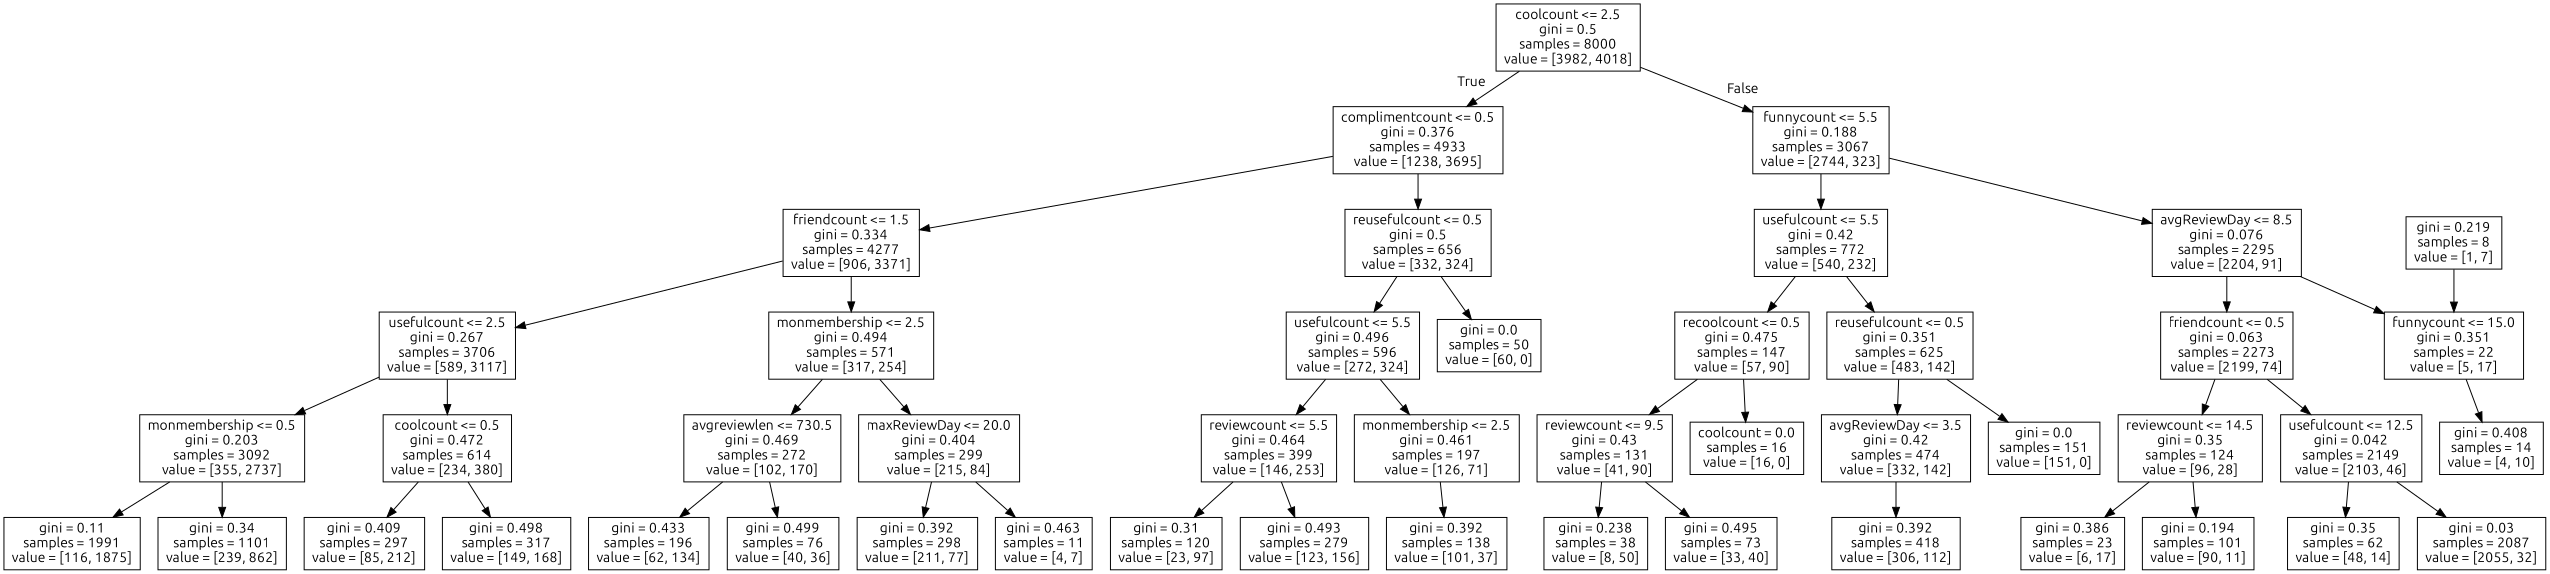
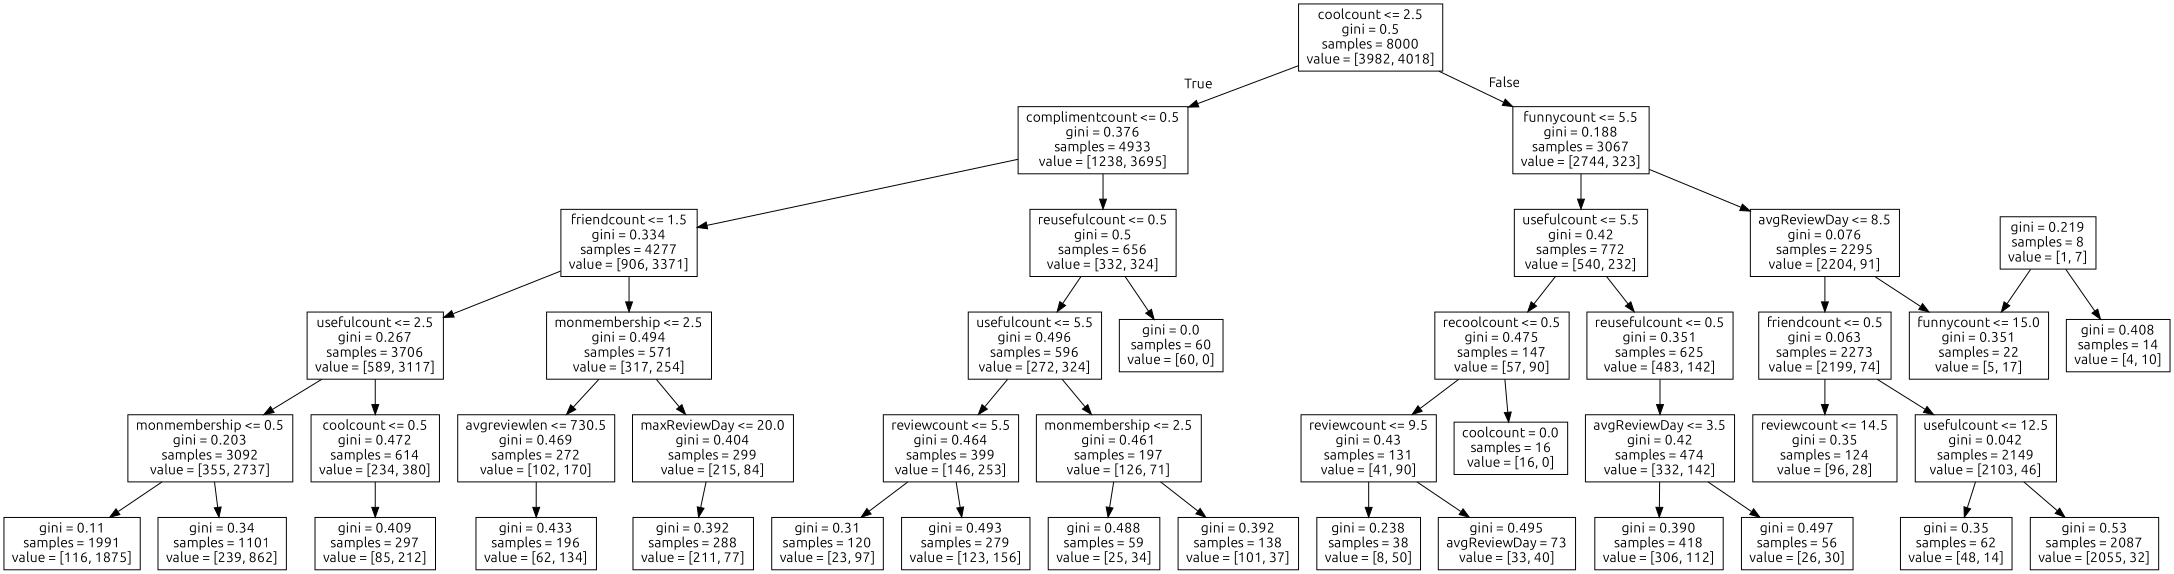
(1489, 346) -> (1171, 346)
(2472, 396) -> (2080, 290)
(2044, 448) -> none
(507, 544) -> none
(783, 544) -> none
(917, 544) -> (693, 544)
(1044, 544) -> none
none -> (1104, 544)
(1721, 544) -> (1507, 544)
none -> (1797, 544)
(1896, 544) -> (1659, 544)
(2073, 544) -> none
(2198, 544) -> none
(2482, 544) -> (2094, 544)
